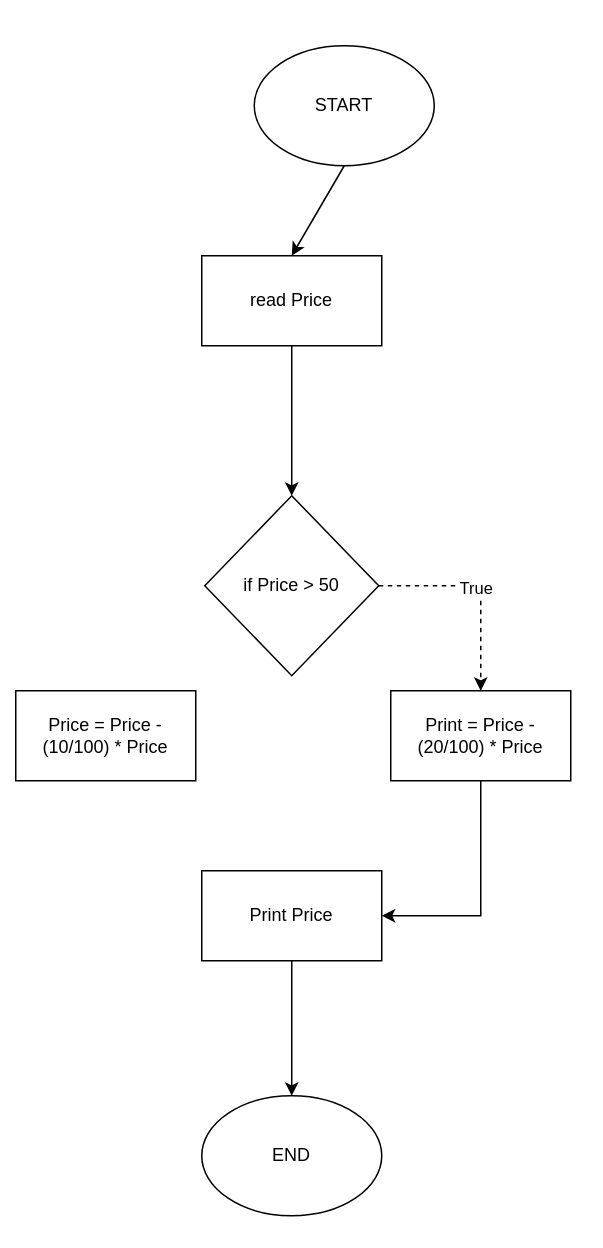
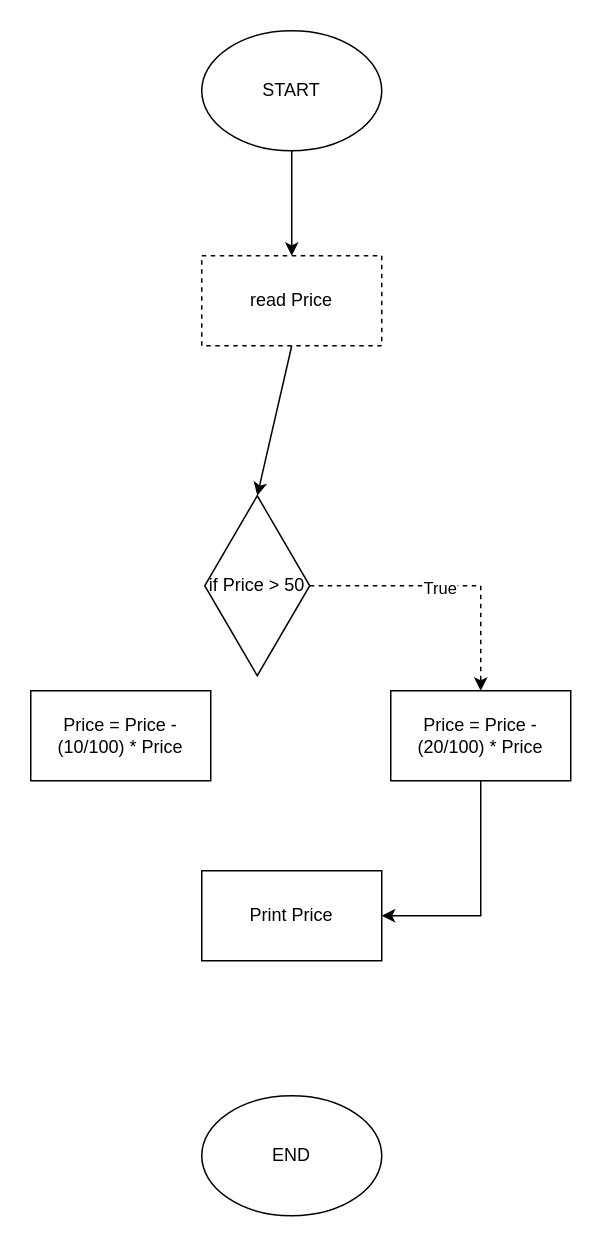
(344, 106) -> (292, 91)
(292, 301) -> (292, 301)
(292, 586) -> (257, 586)
(106, 736) -> (121, 736)
(481, 736) -> (481, 736)
(292, 1023) -> none
